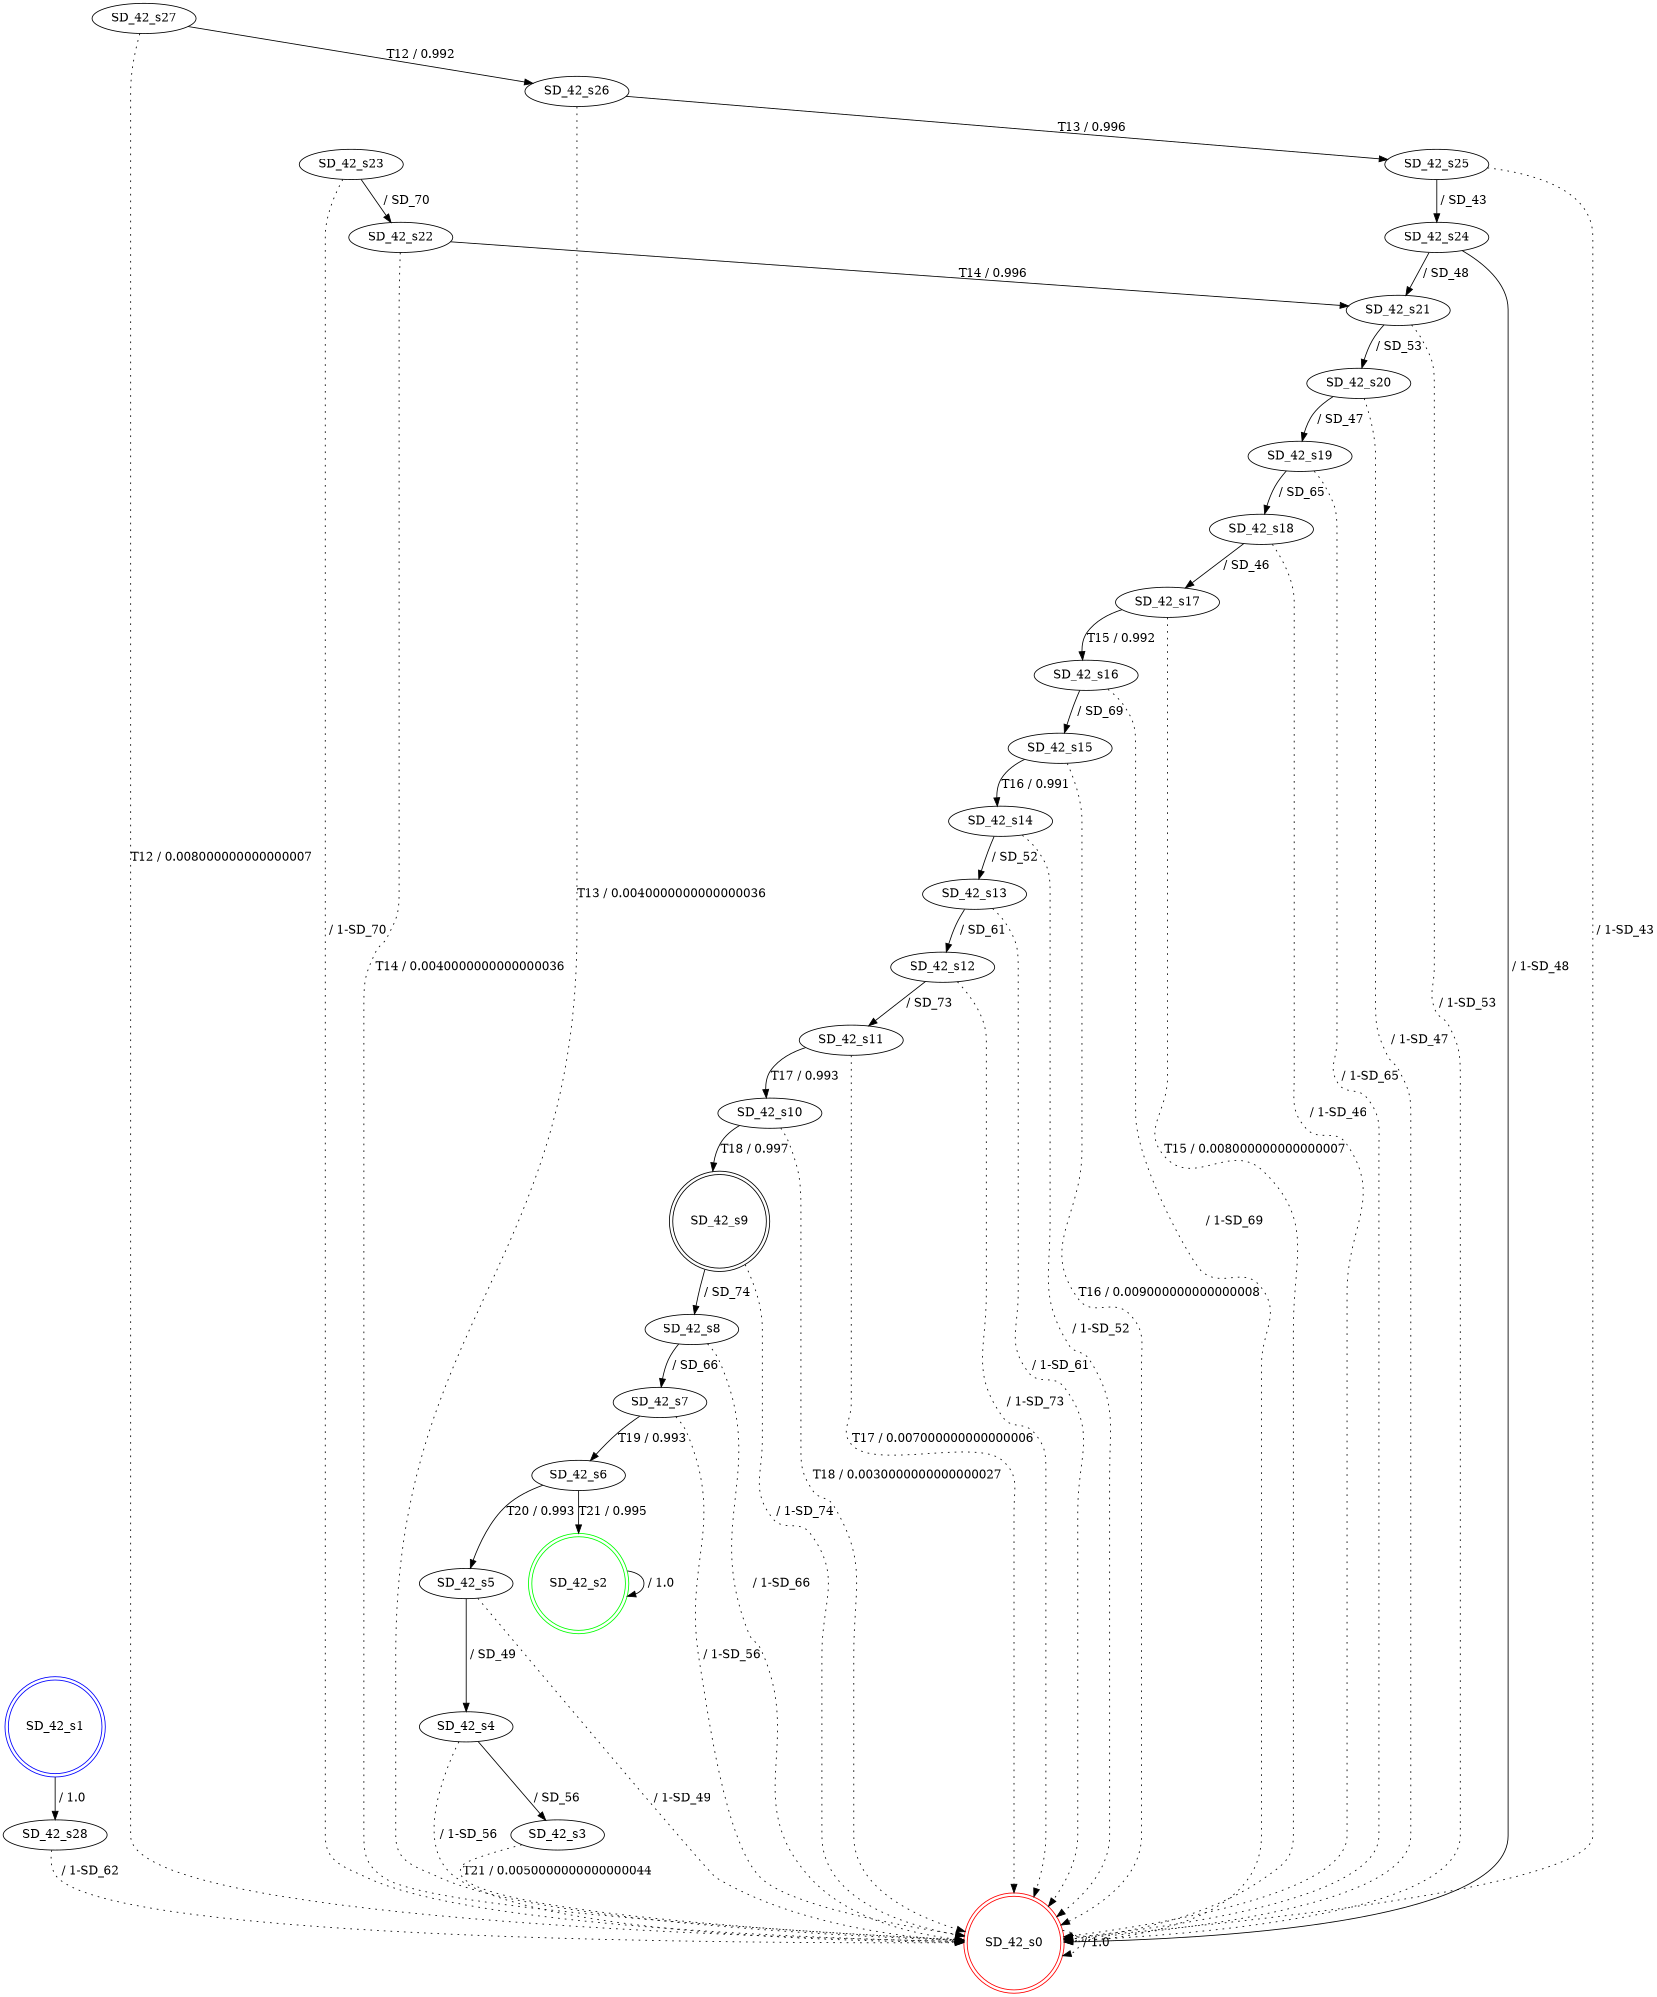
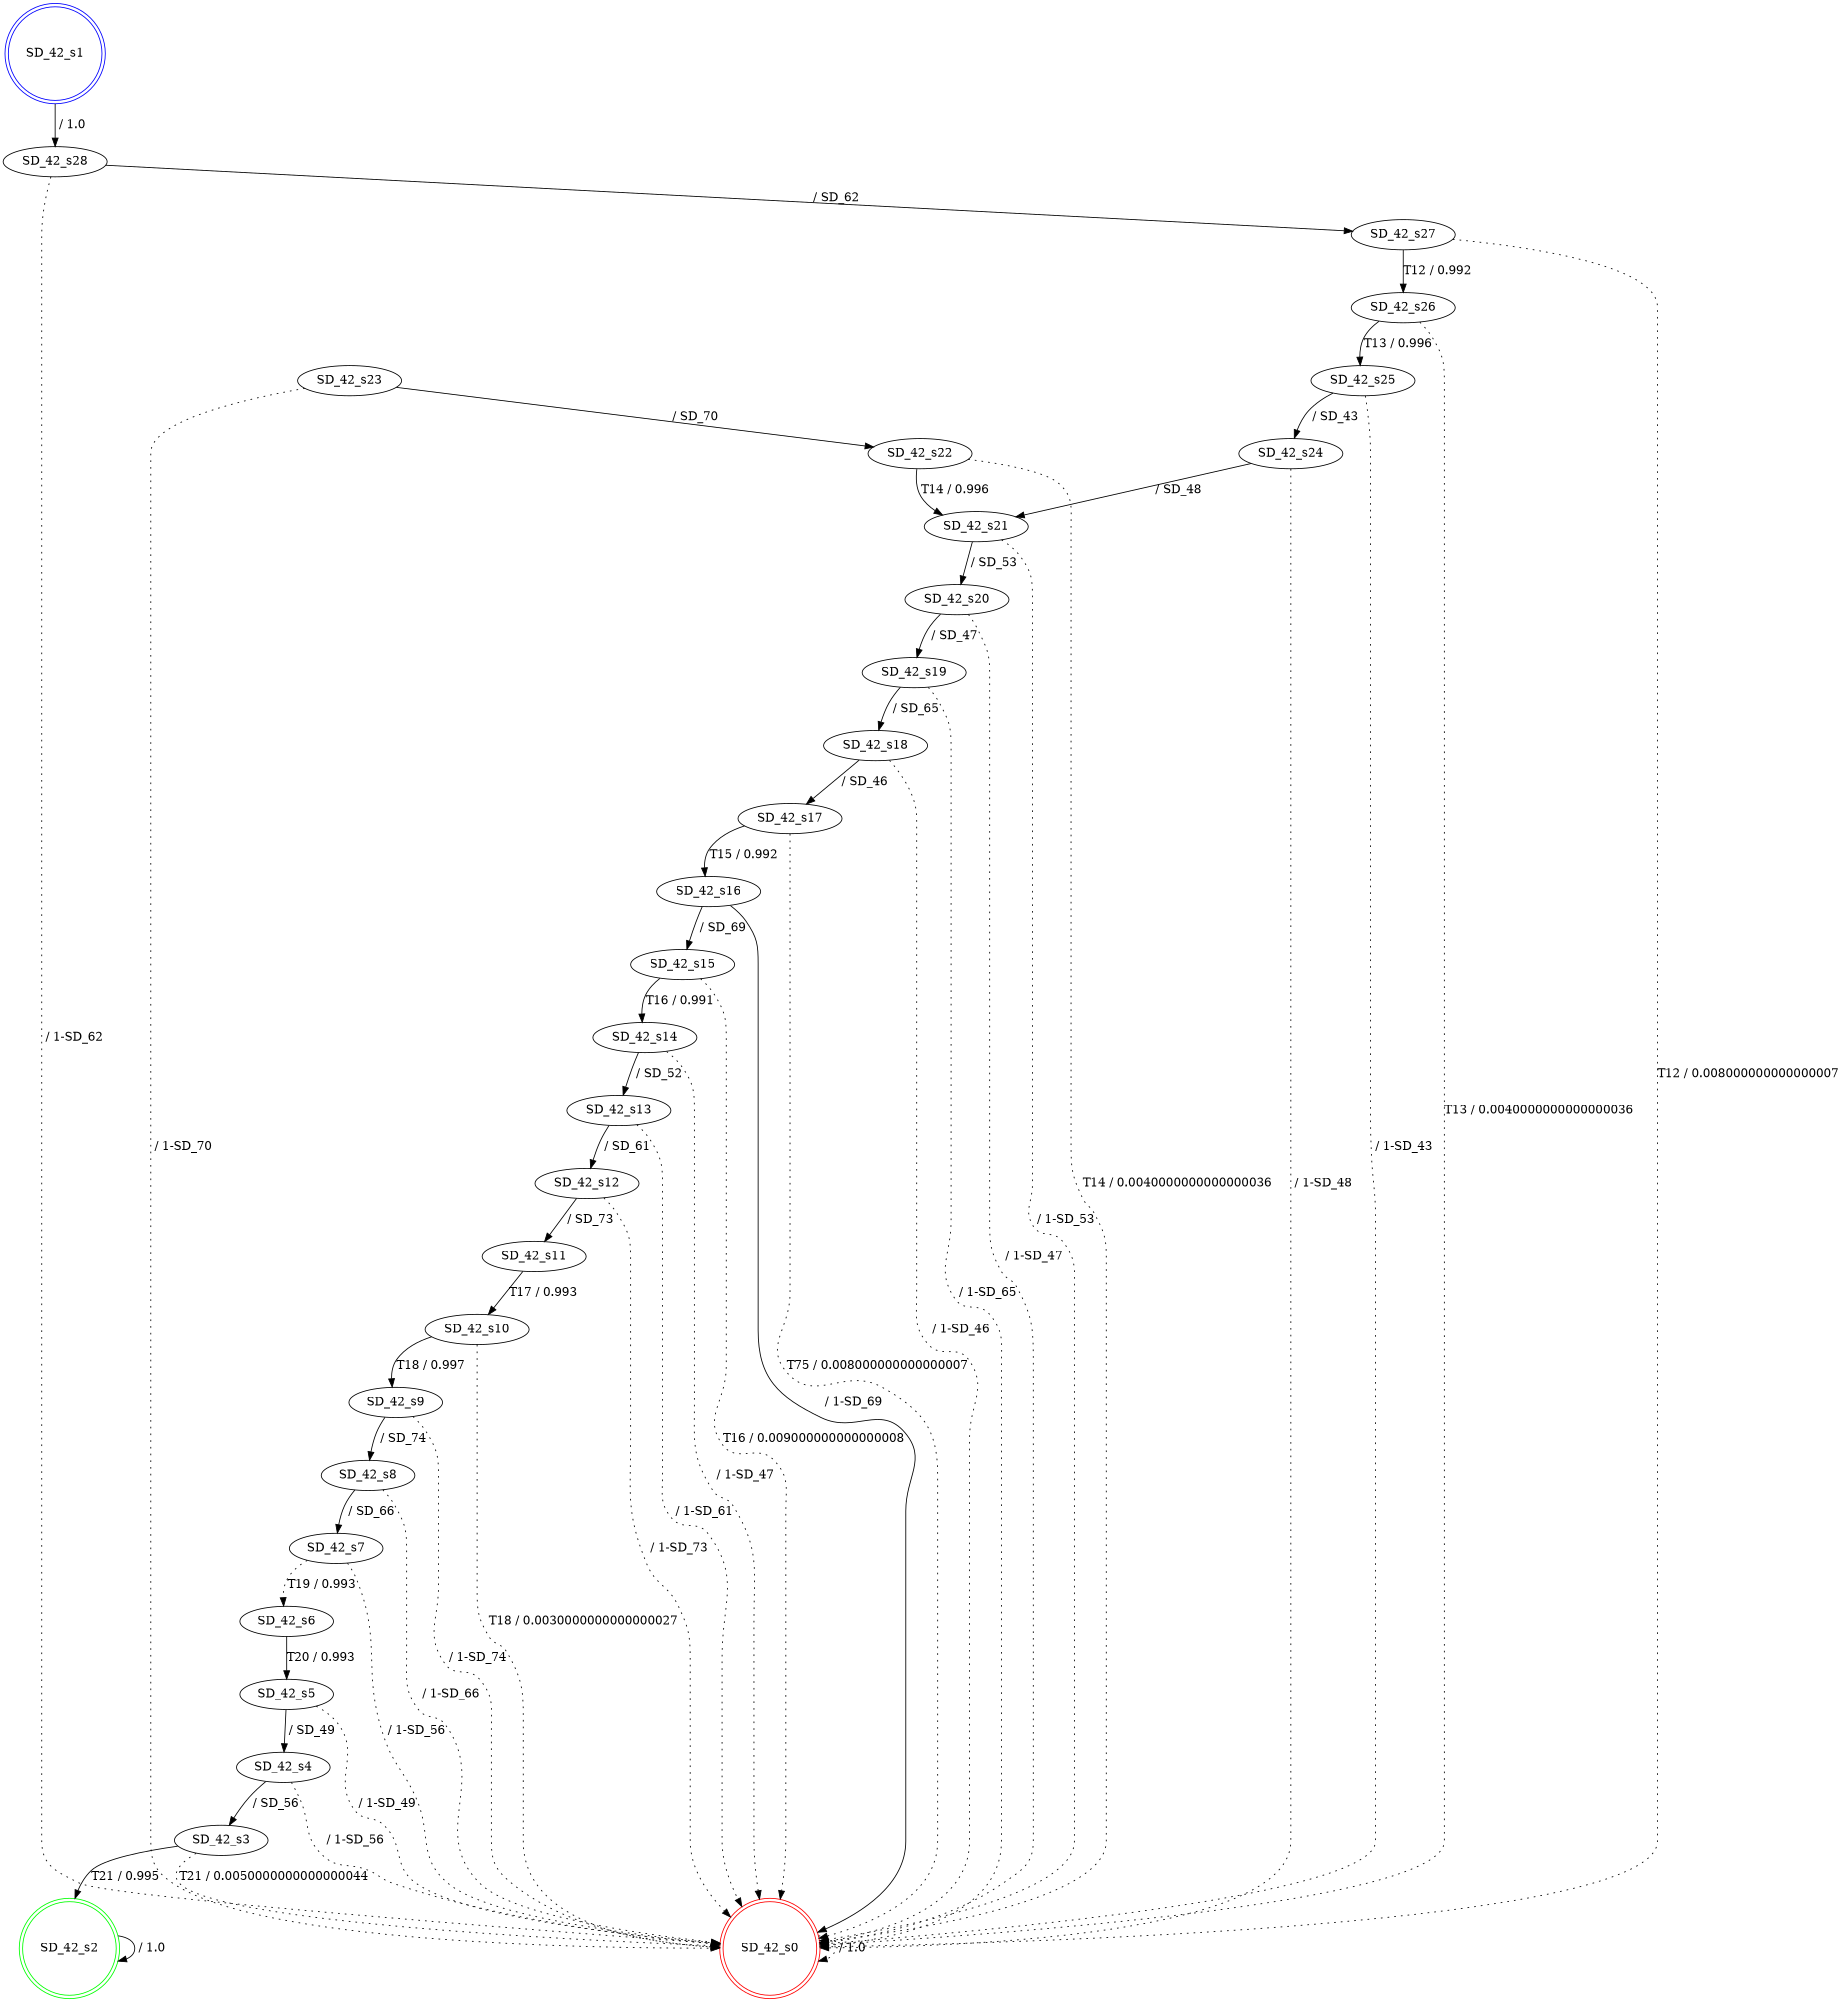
none -> (725, 198)
(1255, 1150) -> (878, 1366)
(720, 1221) -> (396, 1402)
(1508, 1267) -> (1291, 1402)
(1099, 1329) -> (743, 1475)
(1264, 1343) -> (859, 1422)
(617, 1434) -> (290, 1576)
(945, 1453) -> none
(579, 1508) -> (121, 1857)
